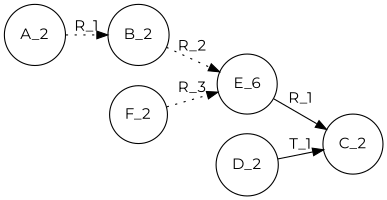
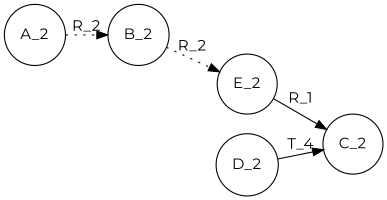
(87, 27) -> (87, 27)
(247, 84) -> (247, 84)
(139, 115) -> none
(301, 145) -> (301, 145)
